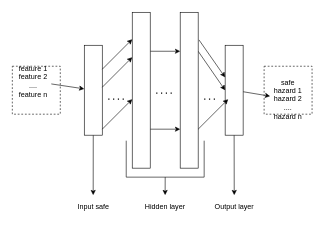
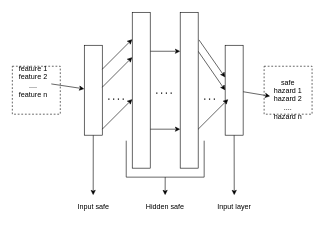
(165, 207) -> (165, 207)
(235, 207) -> (235, 207)
